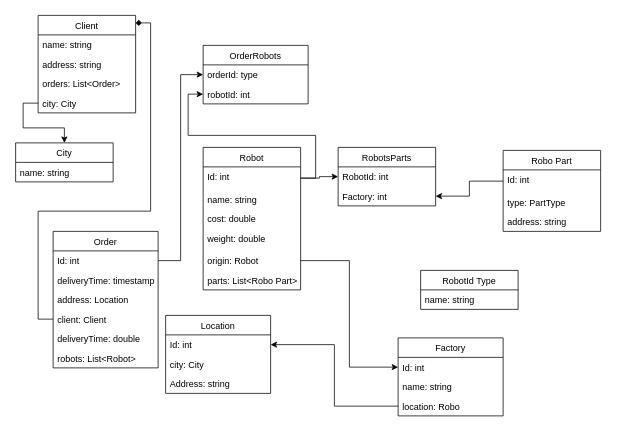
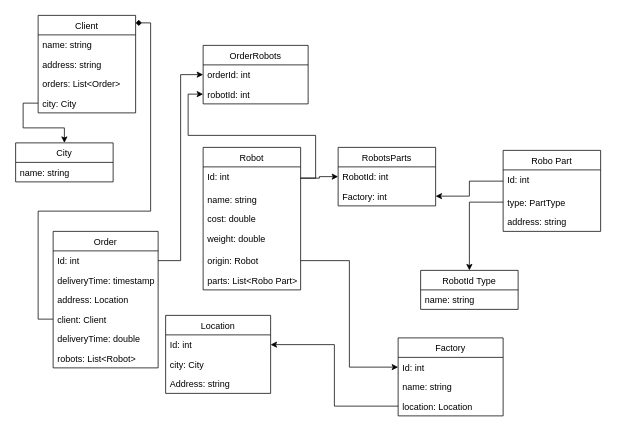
(237, 75) -> (234, 75)
none -> (469, 232)
(433, 407) -> (442, 407)
